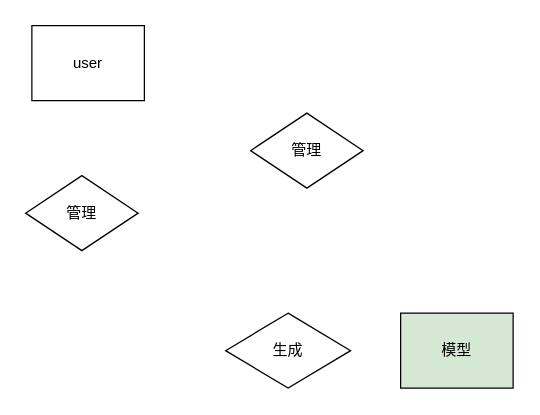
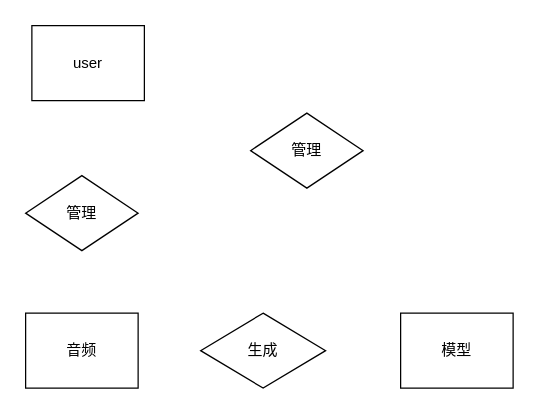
none -> (82, 351)
(288, 351) -> (263, 351)
(457, 351) -> (457, 351)
